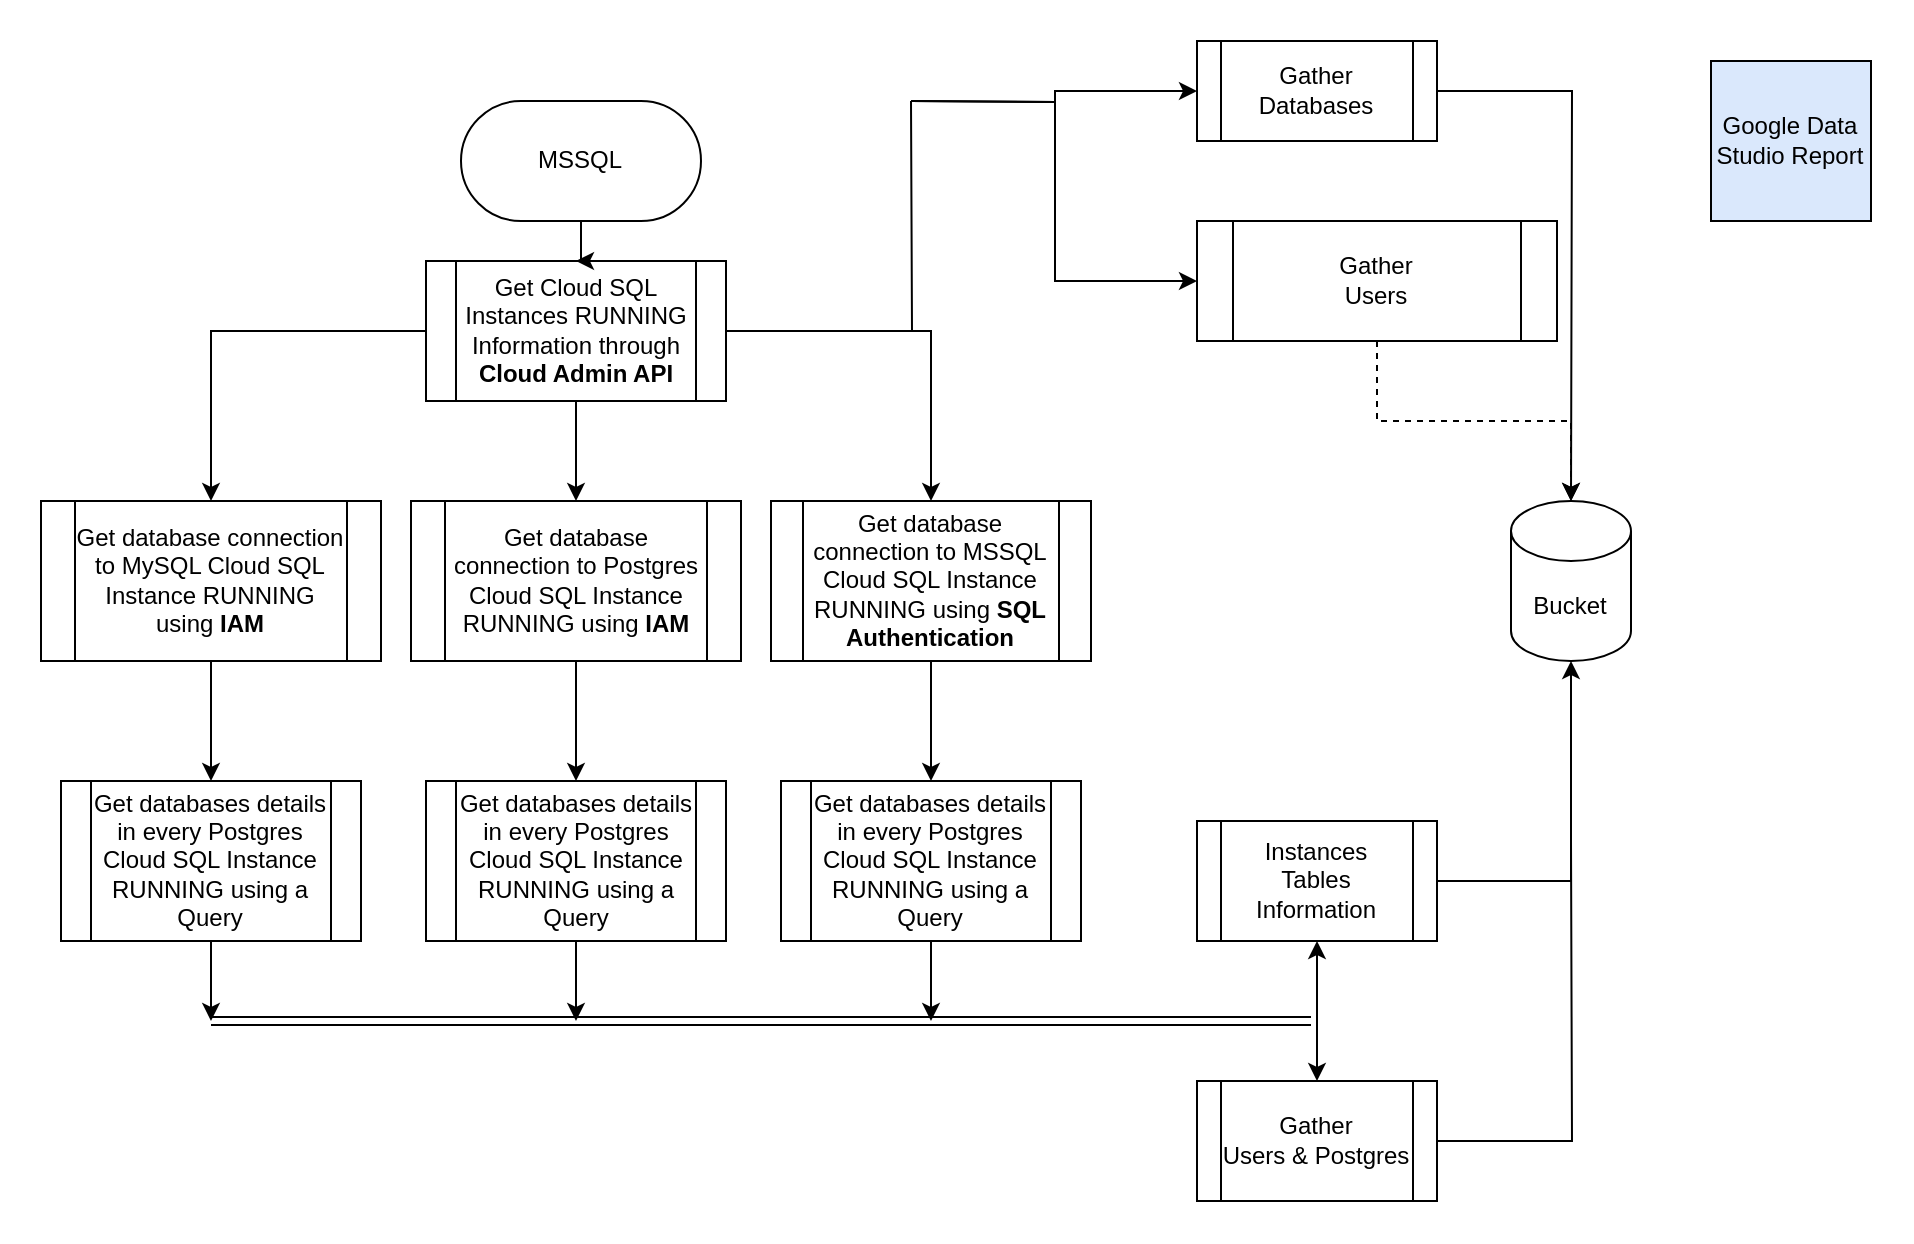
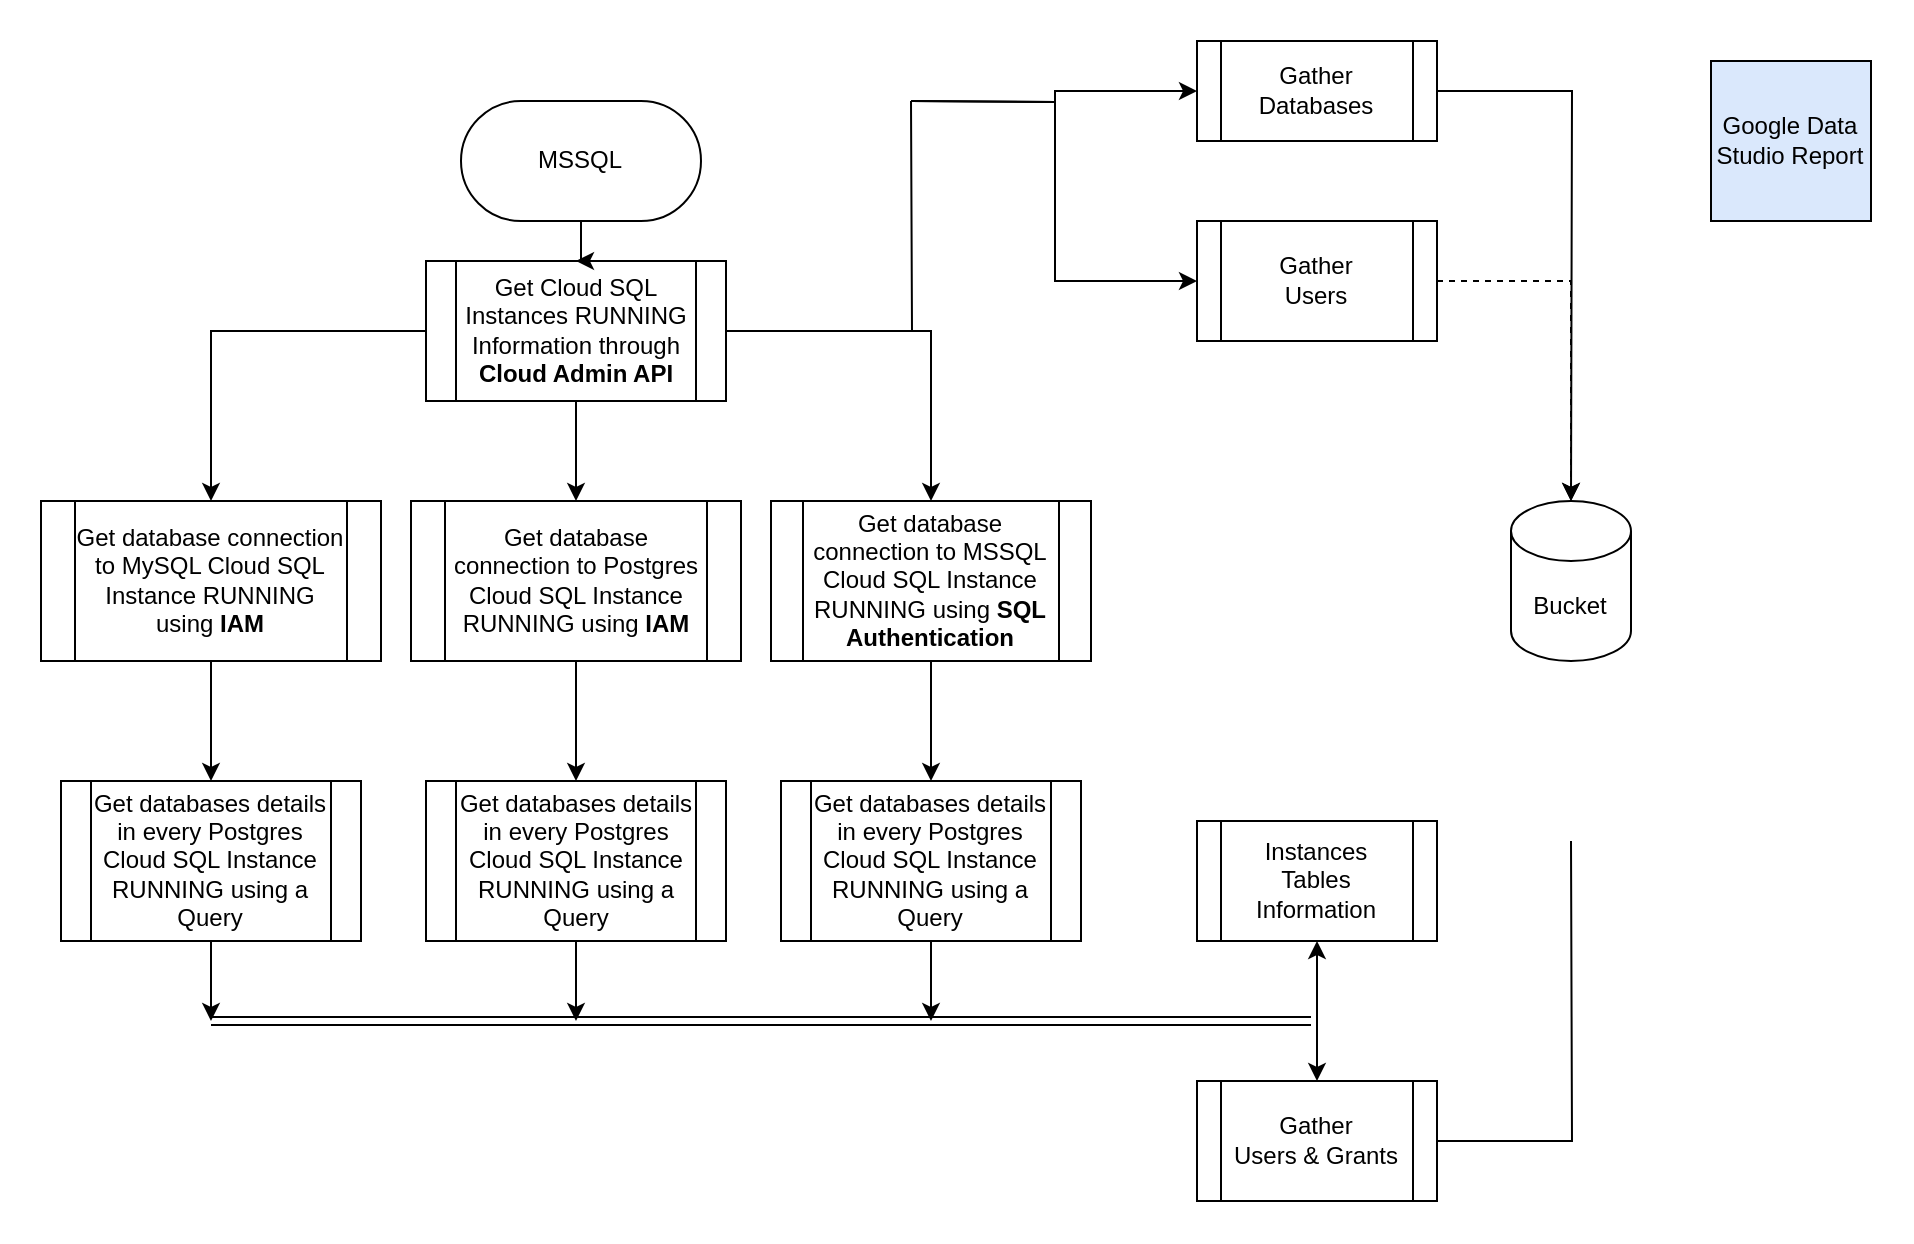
(1377, 281) -> (1317, 281)
(1571, 757) -> none
(1317, 1141) -> (1317, 1141)
